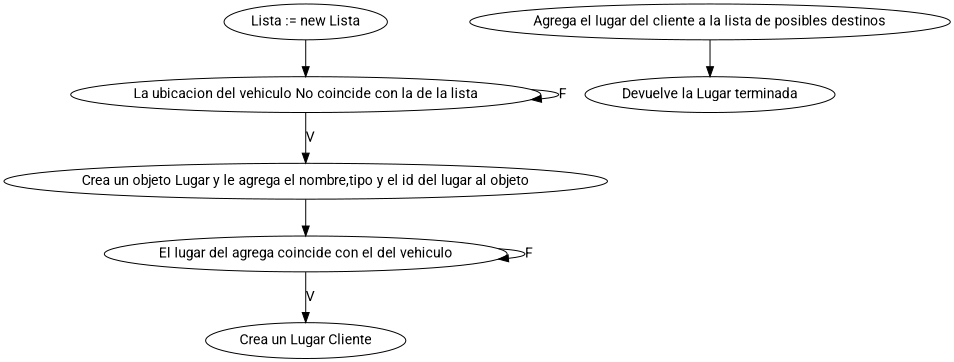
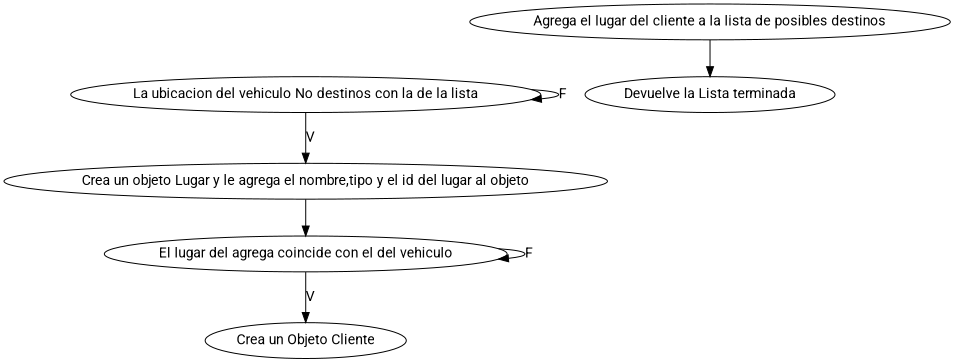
(306, 22) -> none
(306, 95) -> (306, 95)
(710, 95) -> (710, 95)
(306, 341) -> (306, 341)
